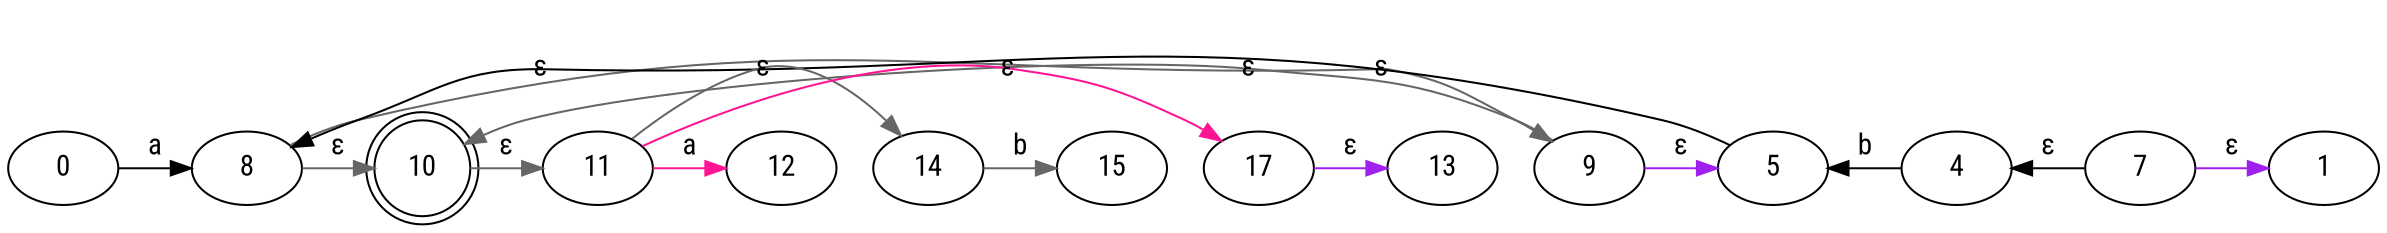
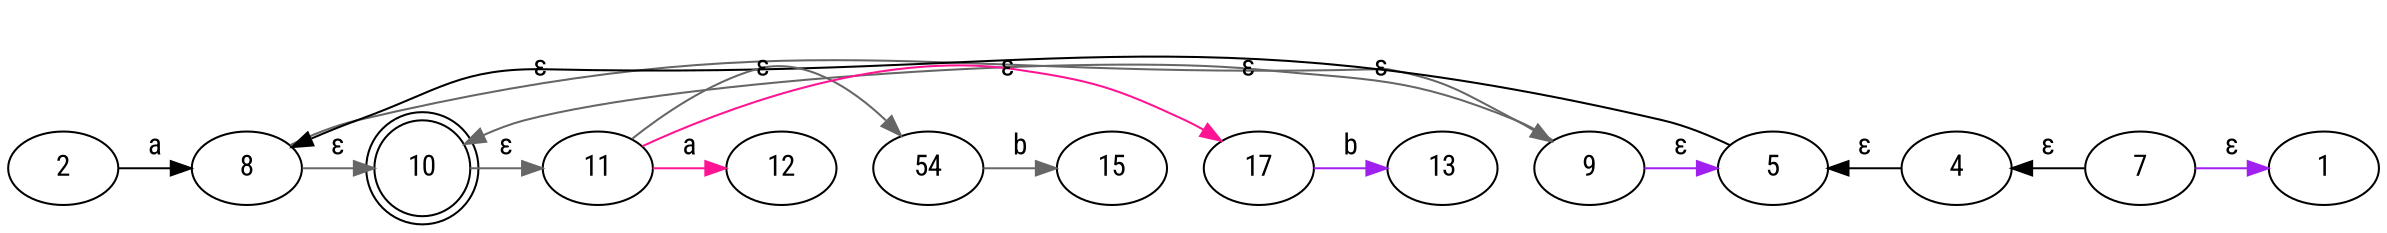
(1351, 147) -> (1351, 147)
(1865, 147) -> (1865, 147)
(63, 168) -> (63, 168)
(928, 168) -> (928, 168)
